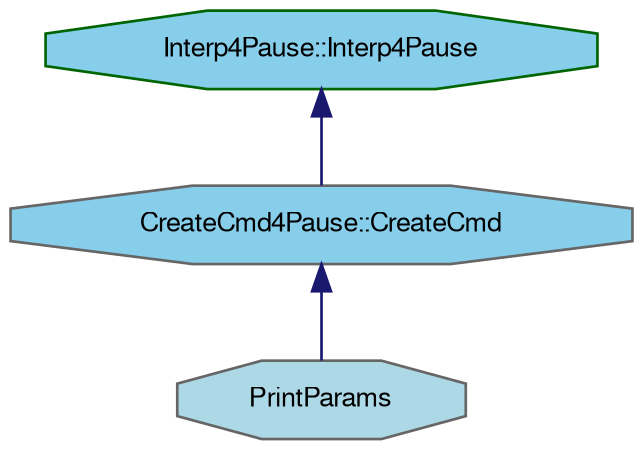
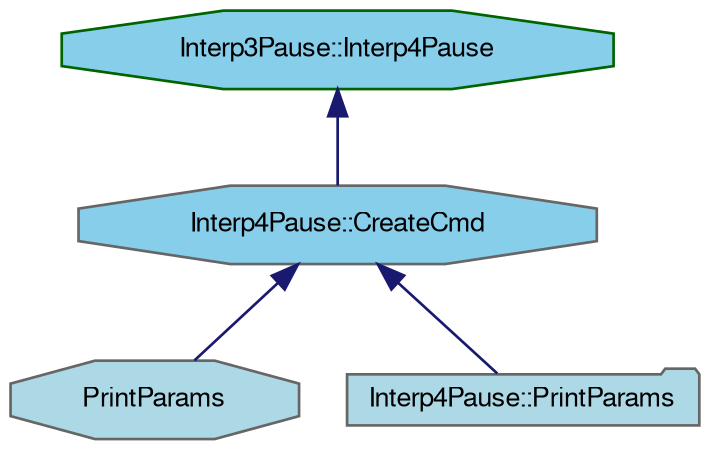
(322, 50) -> (338, 50)
(322, 225) -> (338, 225)
none -> (523, 400)
